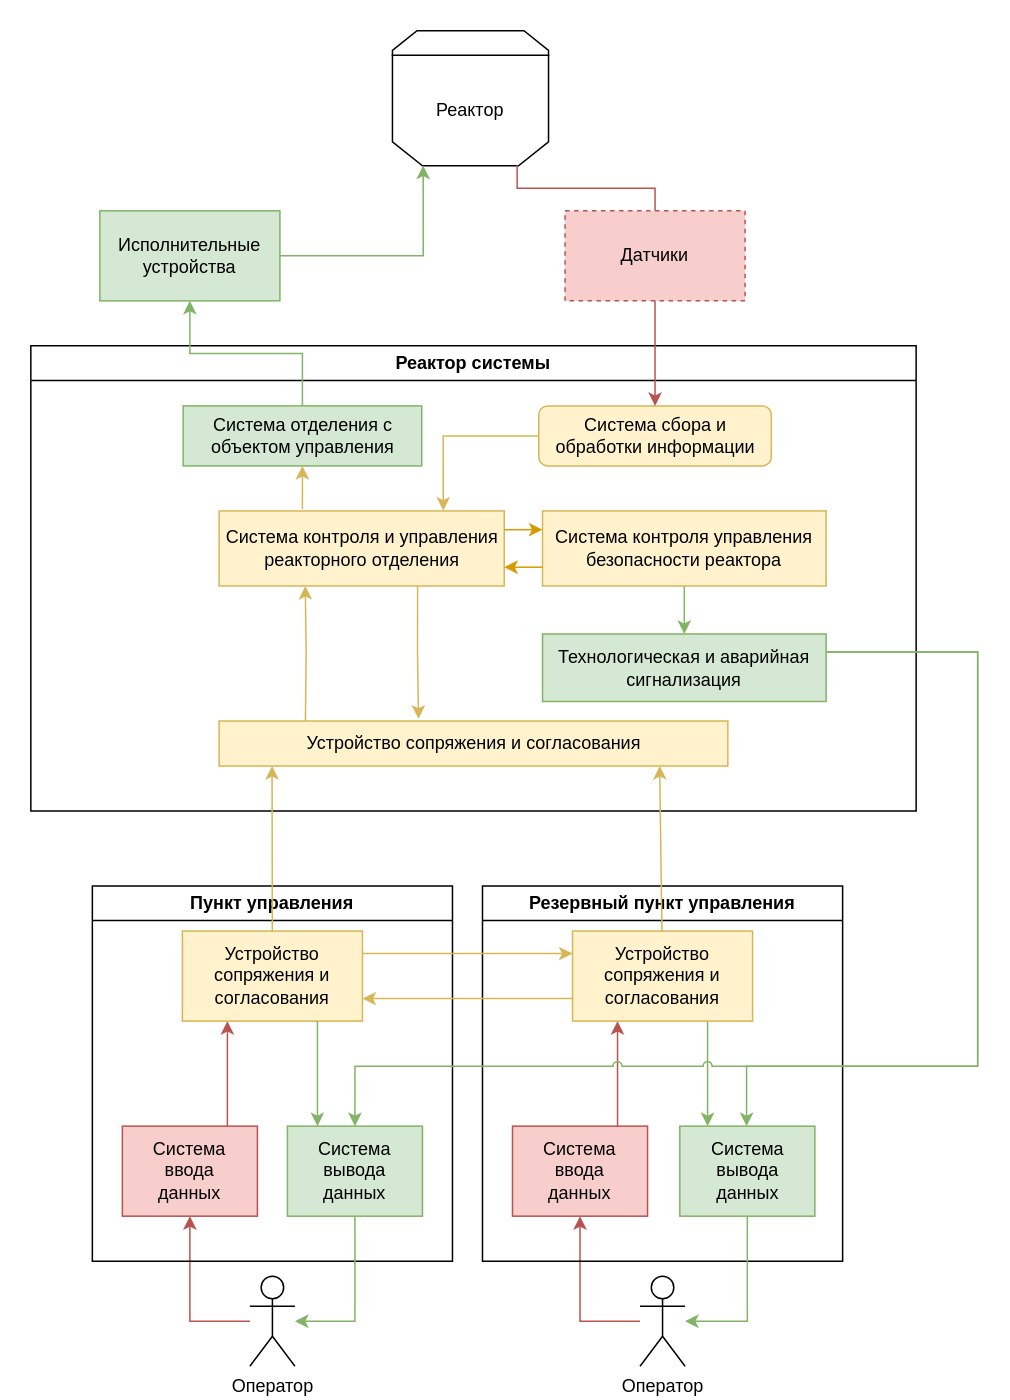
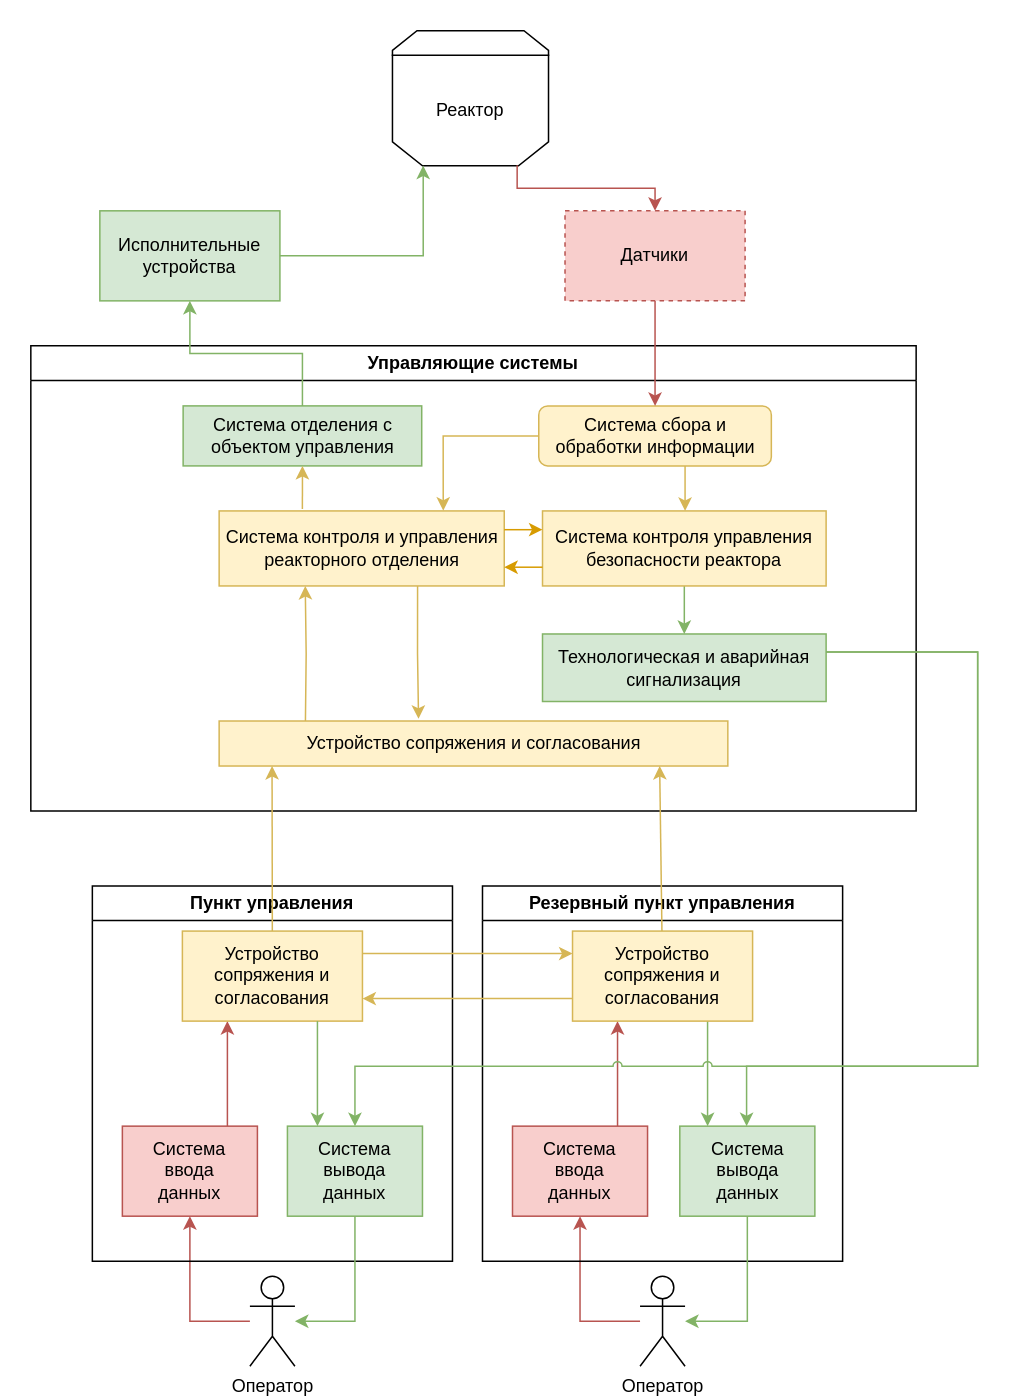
(655, 203) -> (655, 199)
(473, 364) -> (473, 364)
none -> (685, 483)
